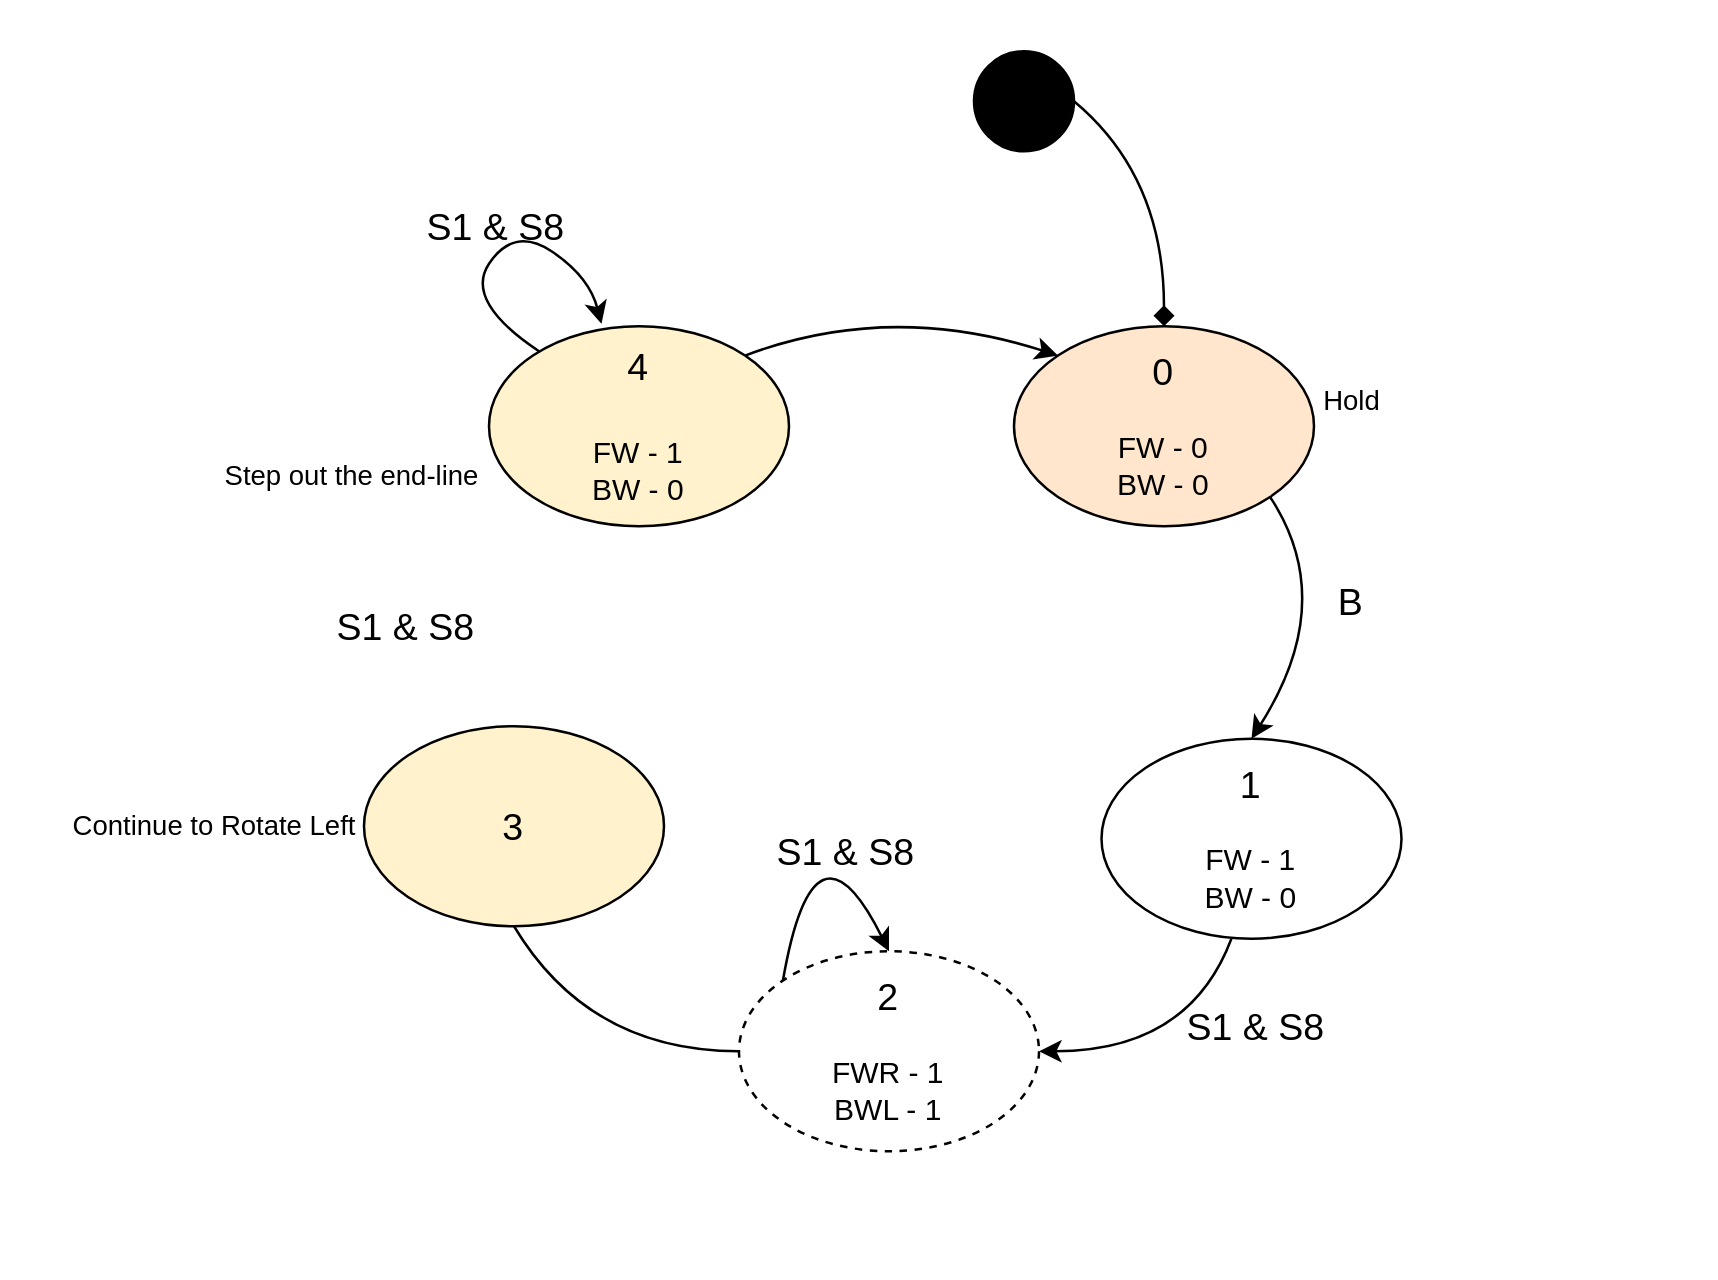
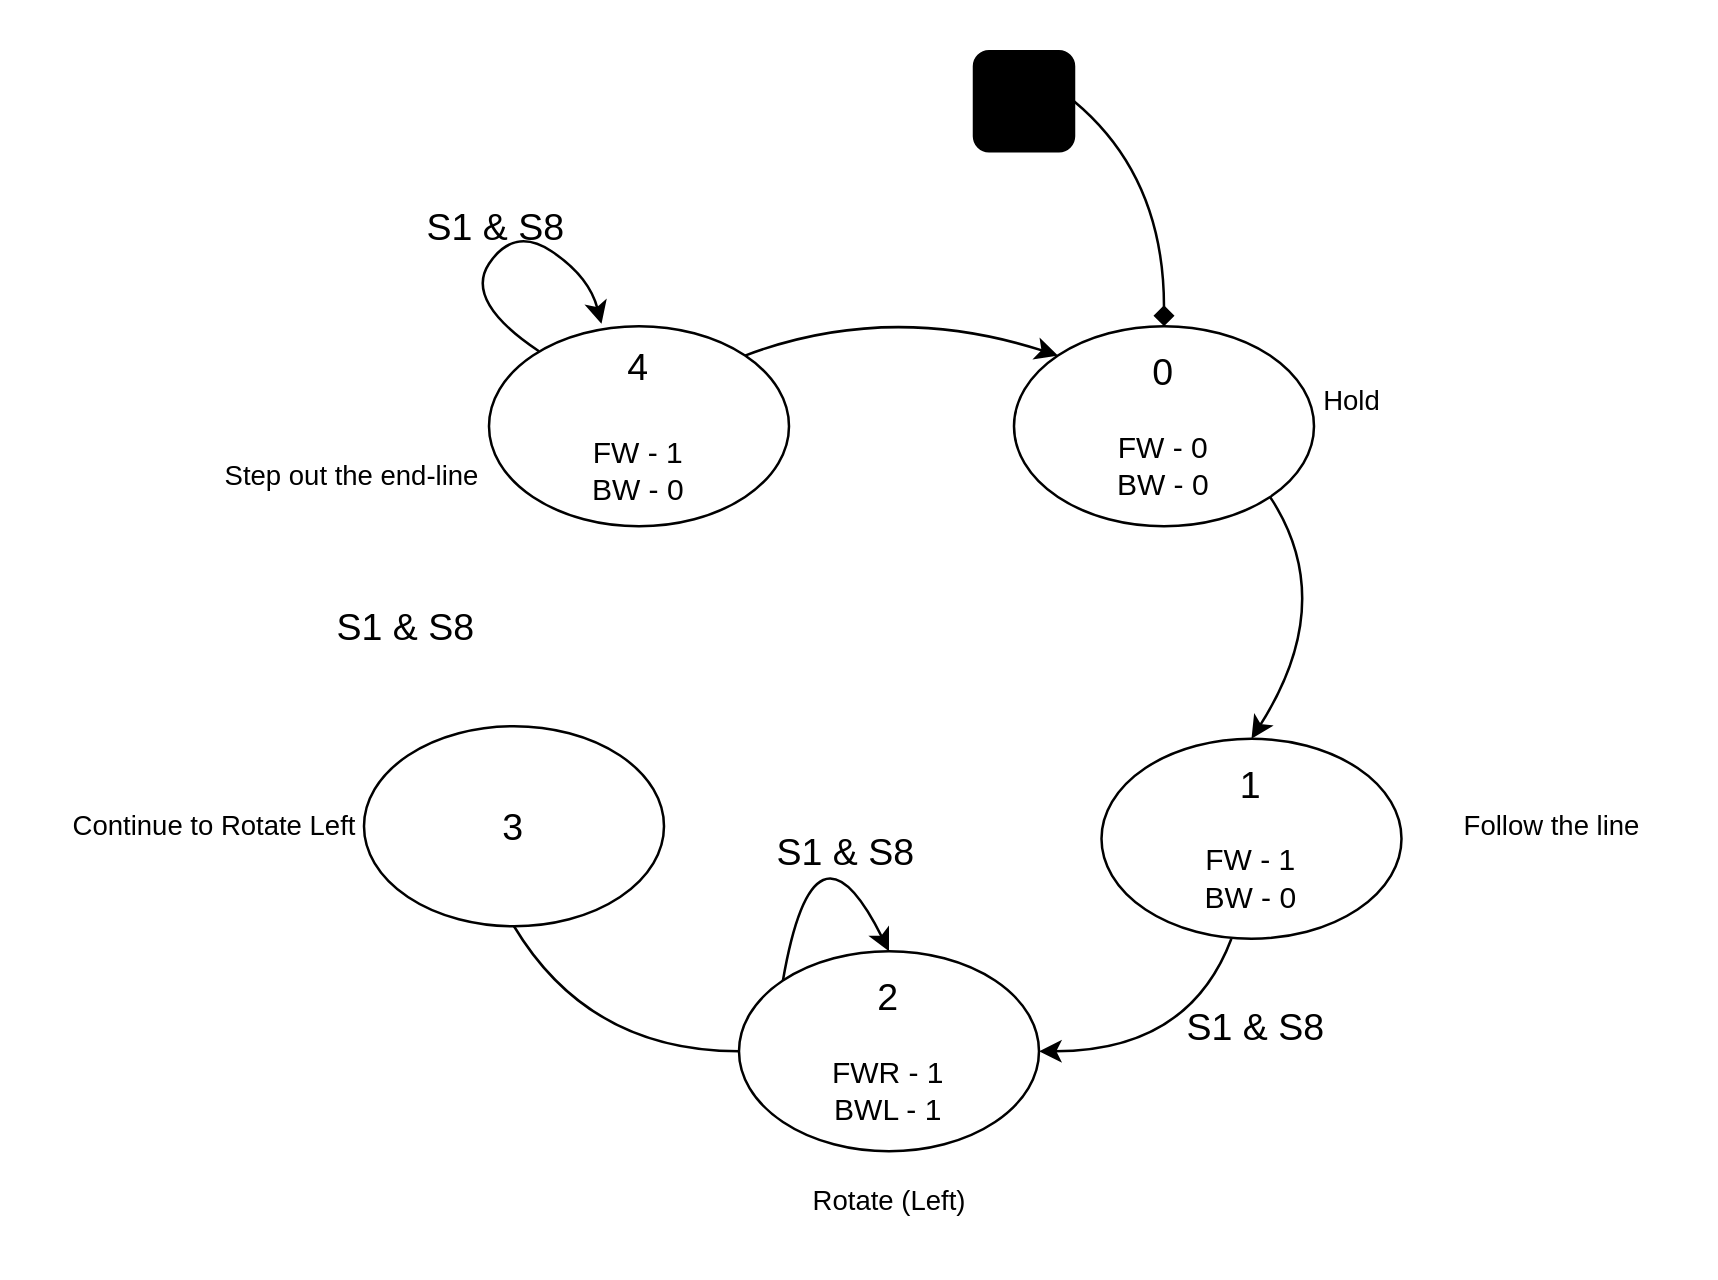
(1024, 101) -> (1024, 101)
(639, 426) -> (639, 426)
(1164, 426) -> (1164, 426)
(1351, 601) -> none
(514, 826) -> (514, 826)
none -> (1551, 826)
(889, 1051) -> (889, 1051)
none -> (889, 1201)
